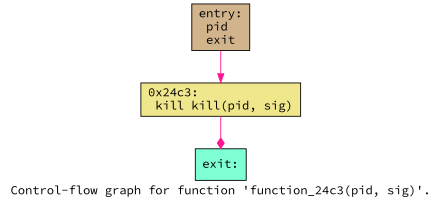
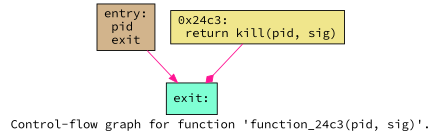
(221, 62) -> (159, 63)
(221, 106) -> (258, 33)
